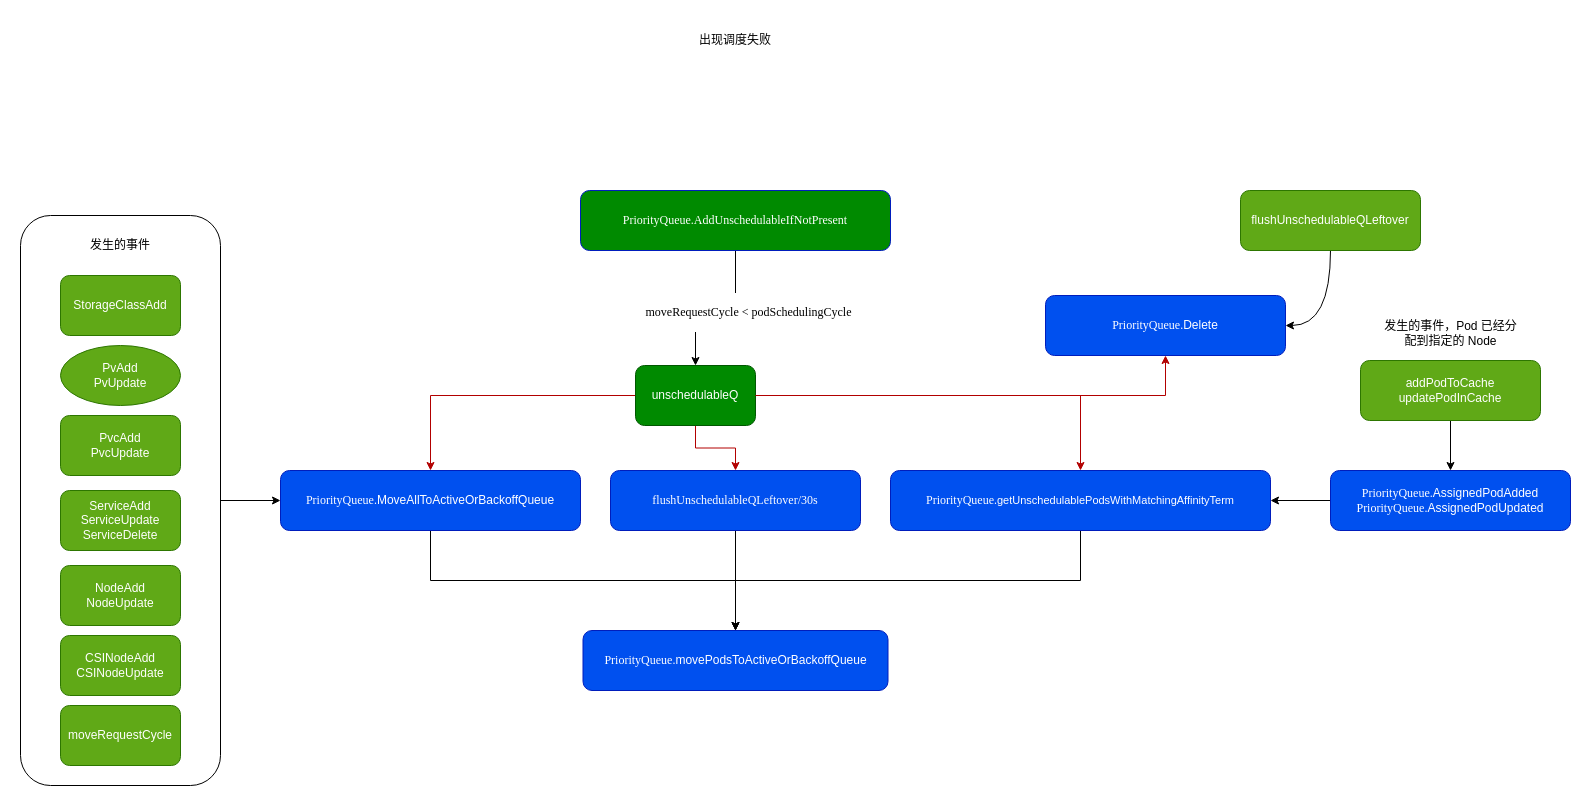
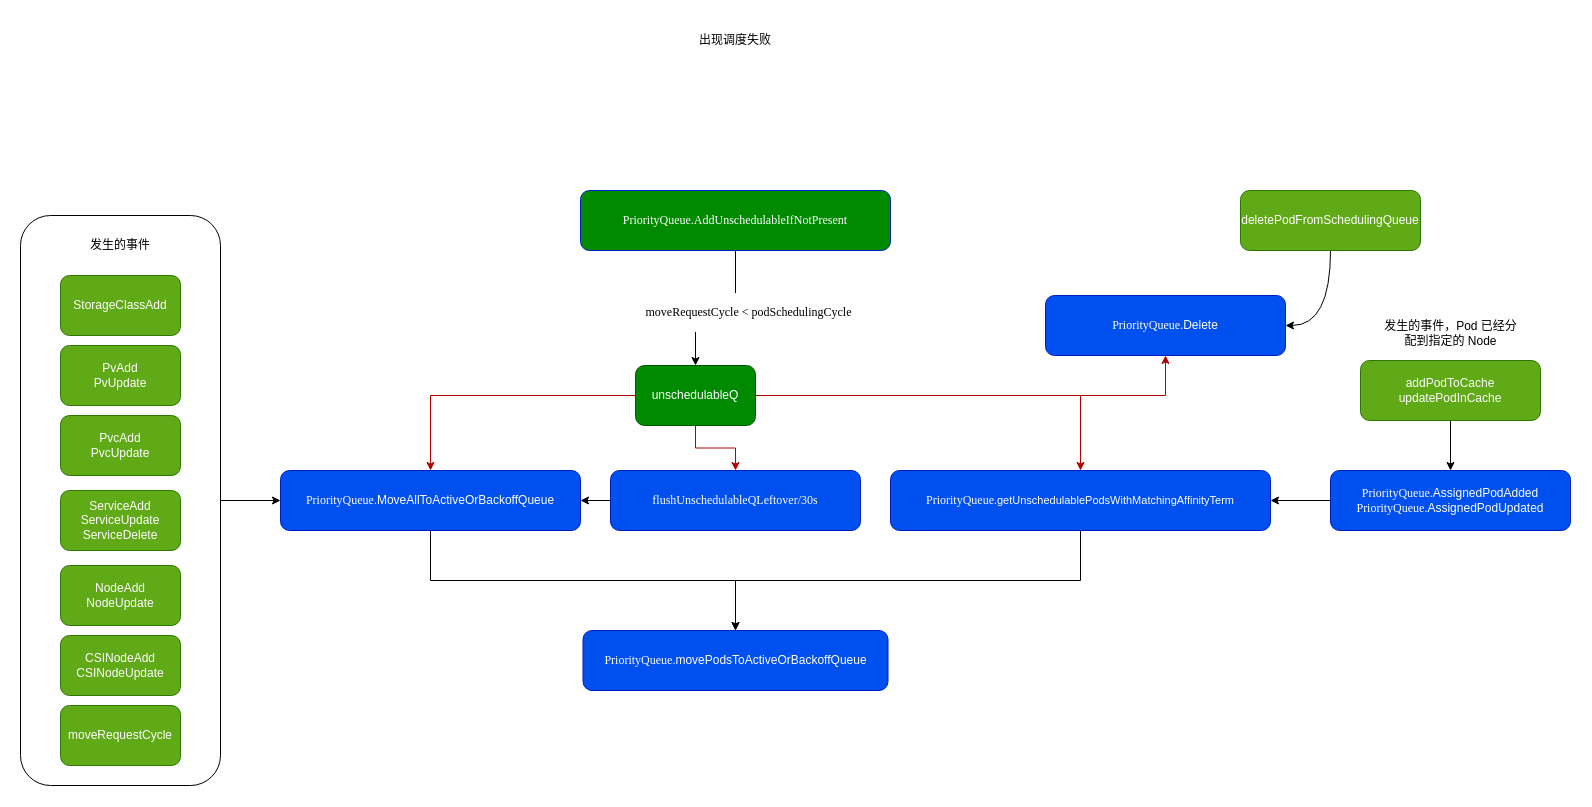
(1331, 221) -> (1331, 221)
(121, 376) -> (121, 376)
(736, 554) -> (592, 501)
